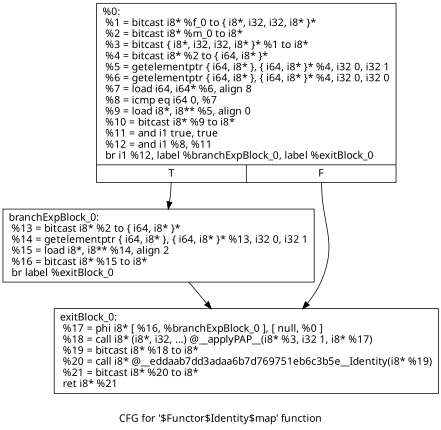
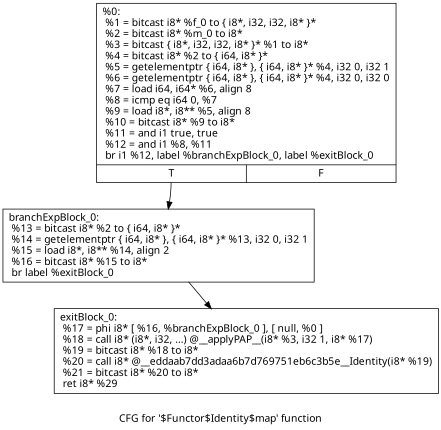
(177, 111) -> (177, 111)
(329, 245) -> none
(89, 384) -> (89, 384)
